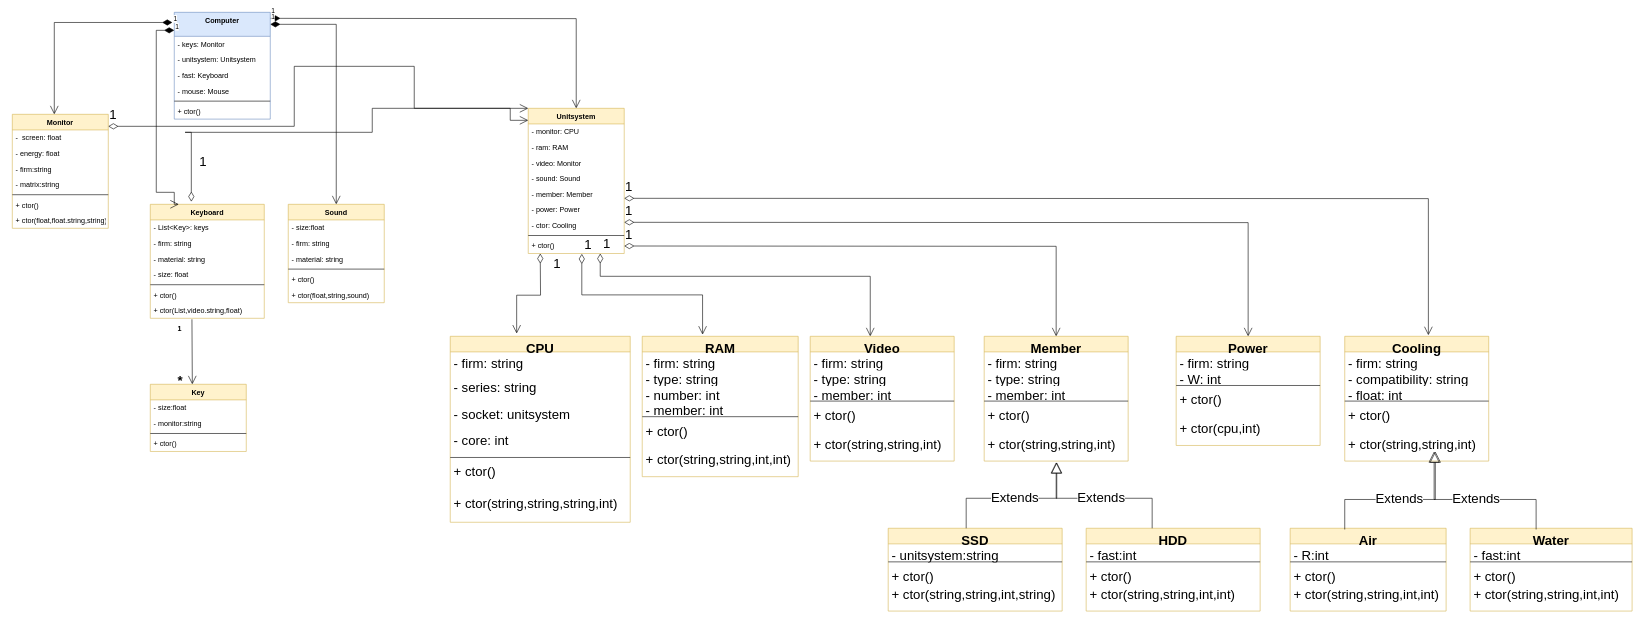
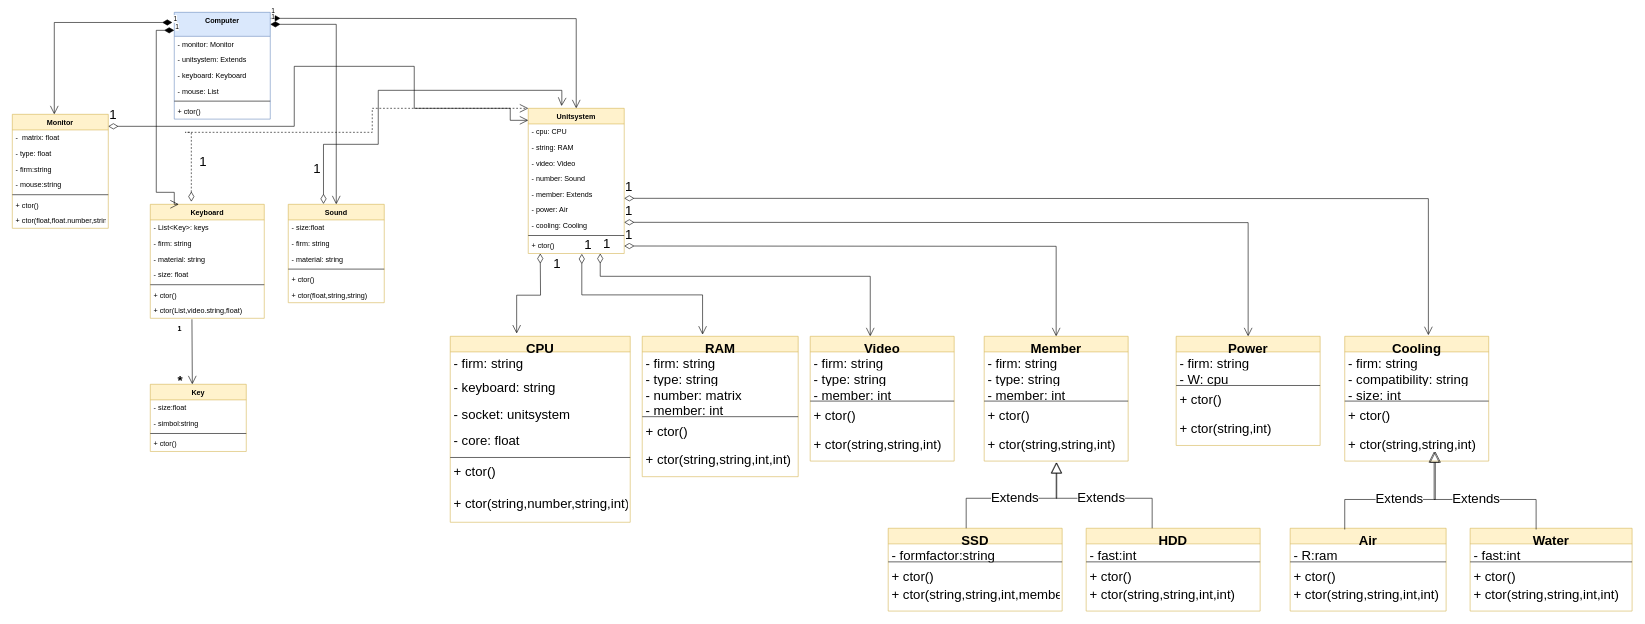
(204, 44) -> (209, 44)
(221, 60) -> (216, 60)
(207, 76) -> (215, 76)
none -> (397, 90)
(203, 91) -> (200, 91)
(278, 132) -> (278, 132)
(556, 132) -> (549, 132)
(44, 138) -> (43, 138)
(549, 148) -> (554, 148)
(42, 154) -> (38, 154)
(559, 163) -> (555, 163)
(557, 179) -> (559, 179)
(42, 185) -> (41, 185)
(561, 194) -> (563, 194)
(557, 210) -> (552, 210)
(75, 221) -> (76, 221)
(557, 226) -> (561, 226)
(339, 295) -> (340, 295)
(1202, 380) -> (1204, 380)
(504, 388) -> (513, 388)
(687, 395) -> (698, 395)
(1384, 395) -> (1380, 395)
(182, 424) -> (179, 424)
(1230, 429) -> (1239, 429)
(487, 441) -> (495, 441)
(558, 503) -> (560, 503)
(955, 556) -> (957, 556)
(1314, 556) -> (1316, 556)
(996, 594) -> (998, 594)
